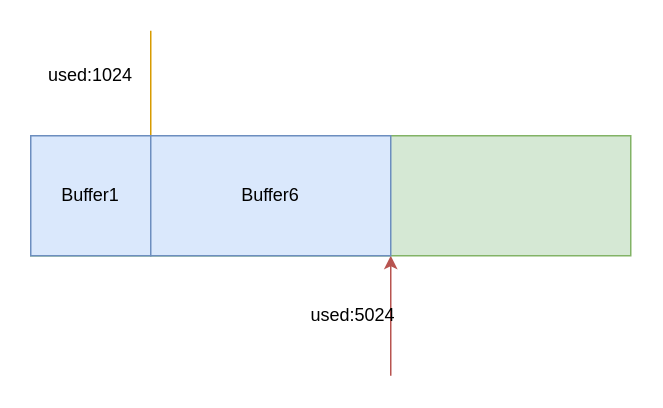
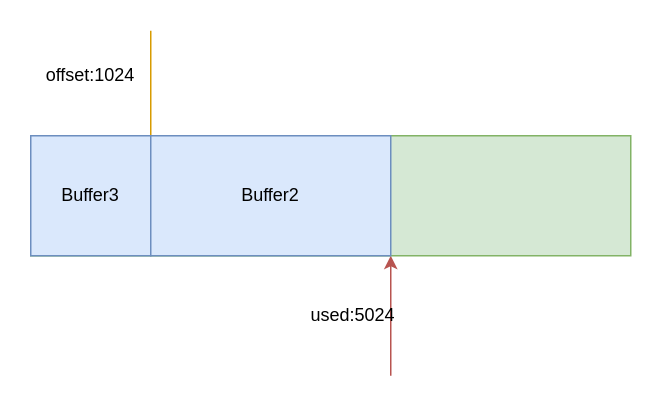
(91, 76) -> (91, 76)
(91, 196) -> (91, 196)
(271, 196) -> (271, 196)
